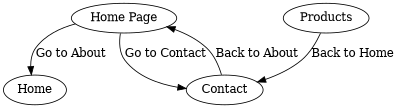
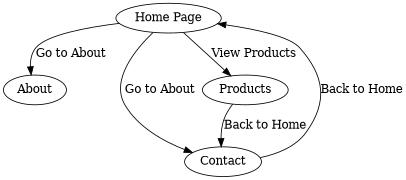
none -> (204, 51)
(166, 54) -> (160, 90)
(257, 54) -> (362, 90)
(35, 90) -> (35, 90)
